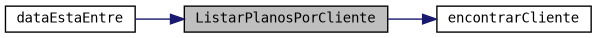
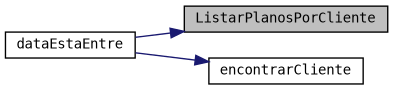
(405, 19) -> (165, 56)
